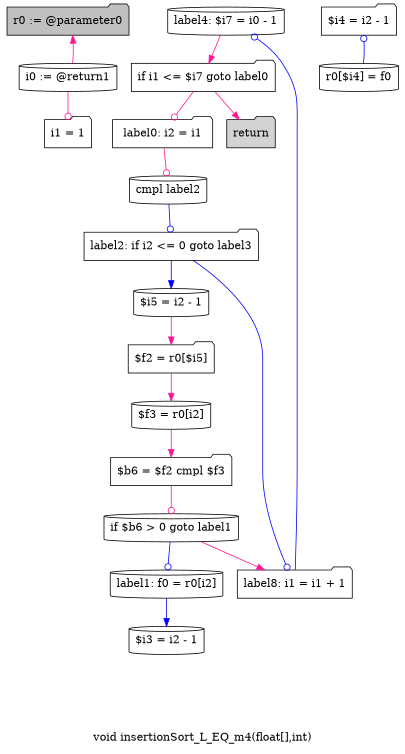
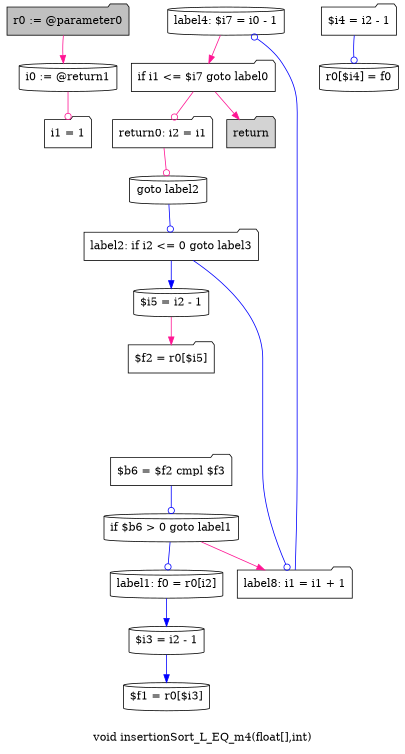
(73, 53) -> (63, 45)
(364, 53) -> (354, 46)
(163, 134) -> (163, 134)
(168, 190) -> (168, 190)
(171, 415) -> none
(171, 497) -> (171, 497)
none -> (167, 697)
